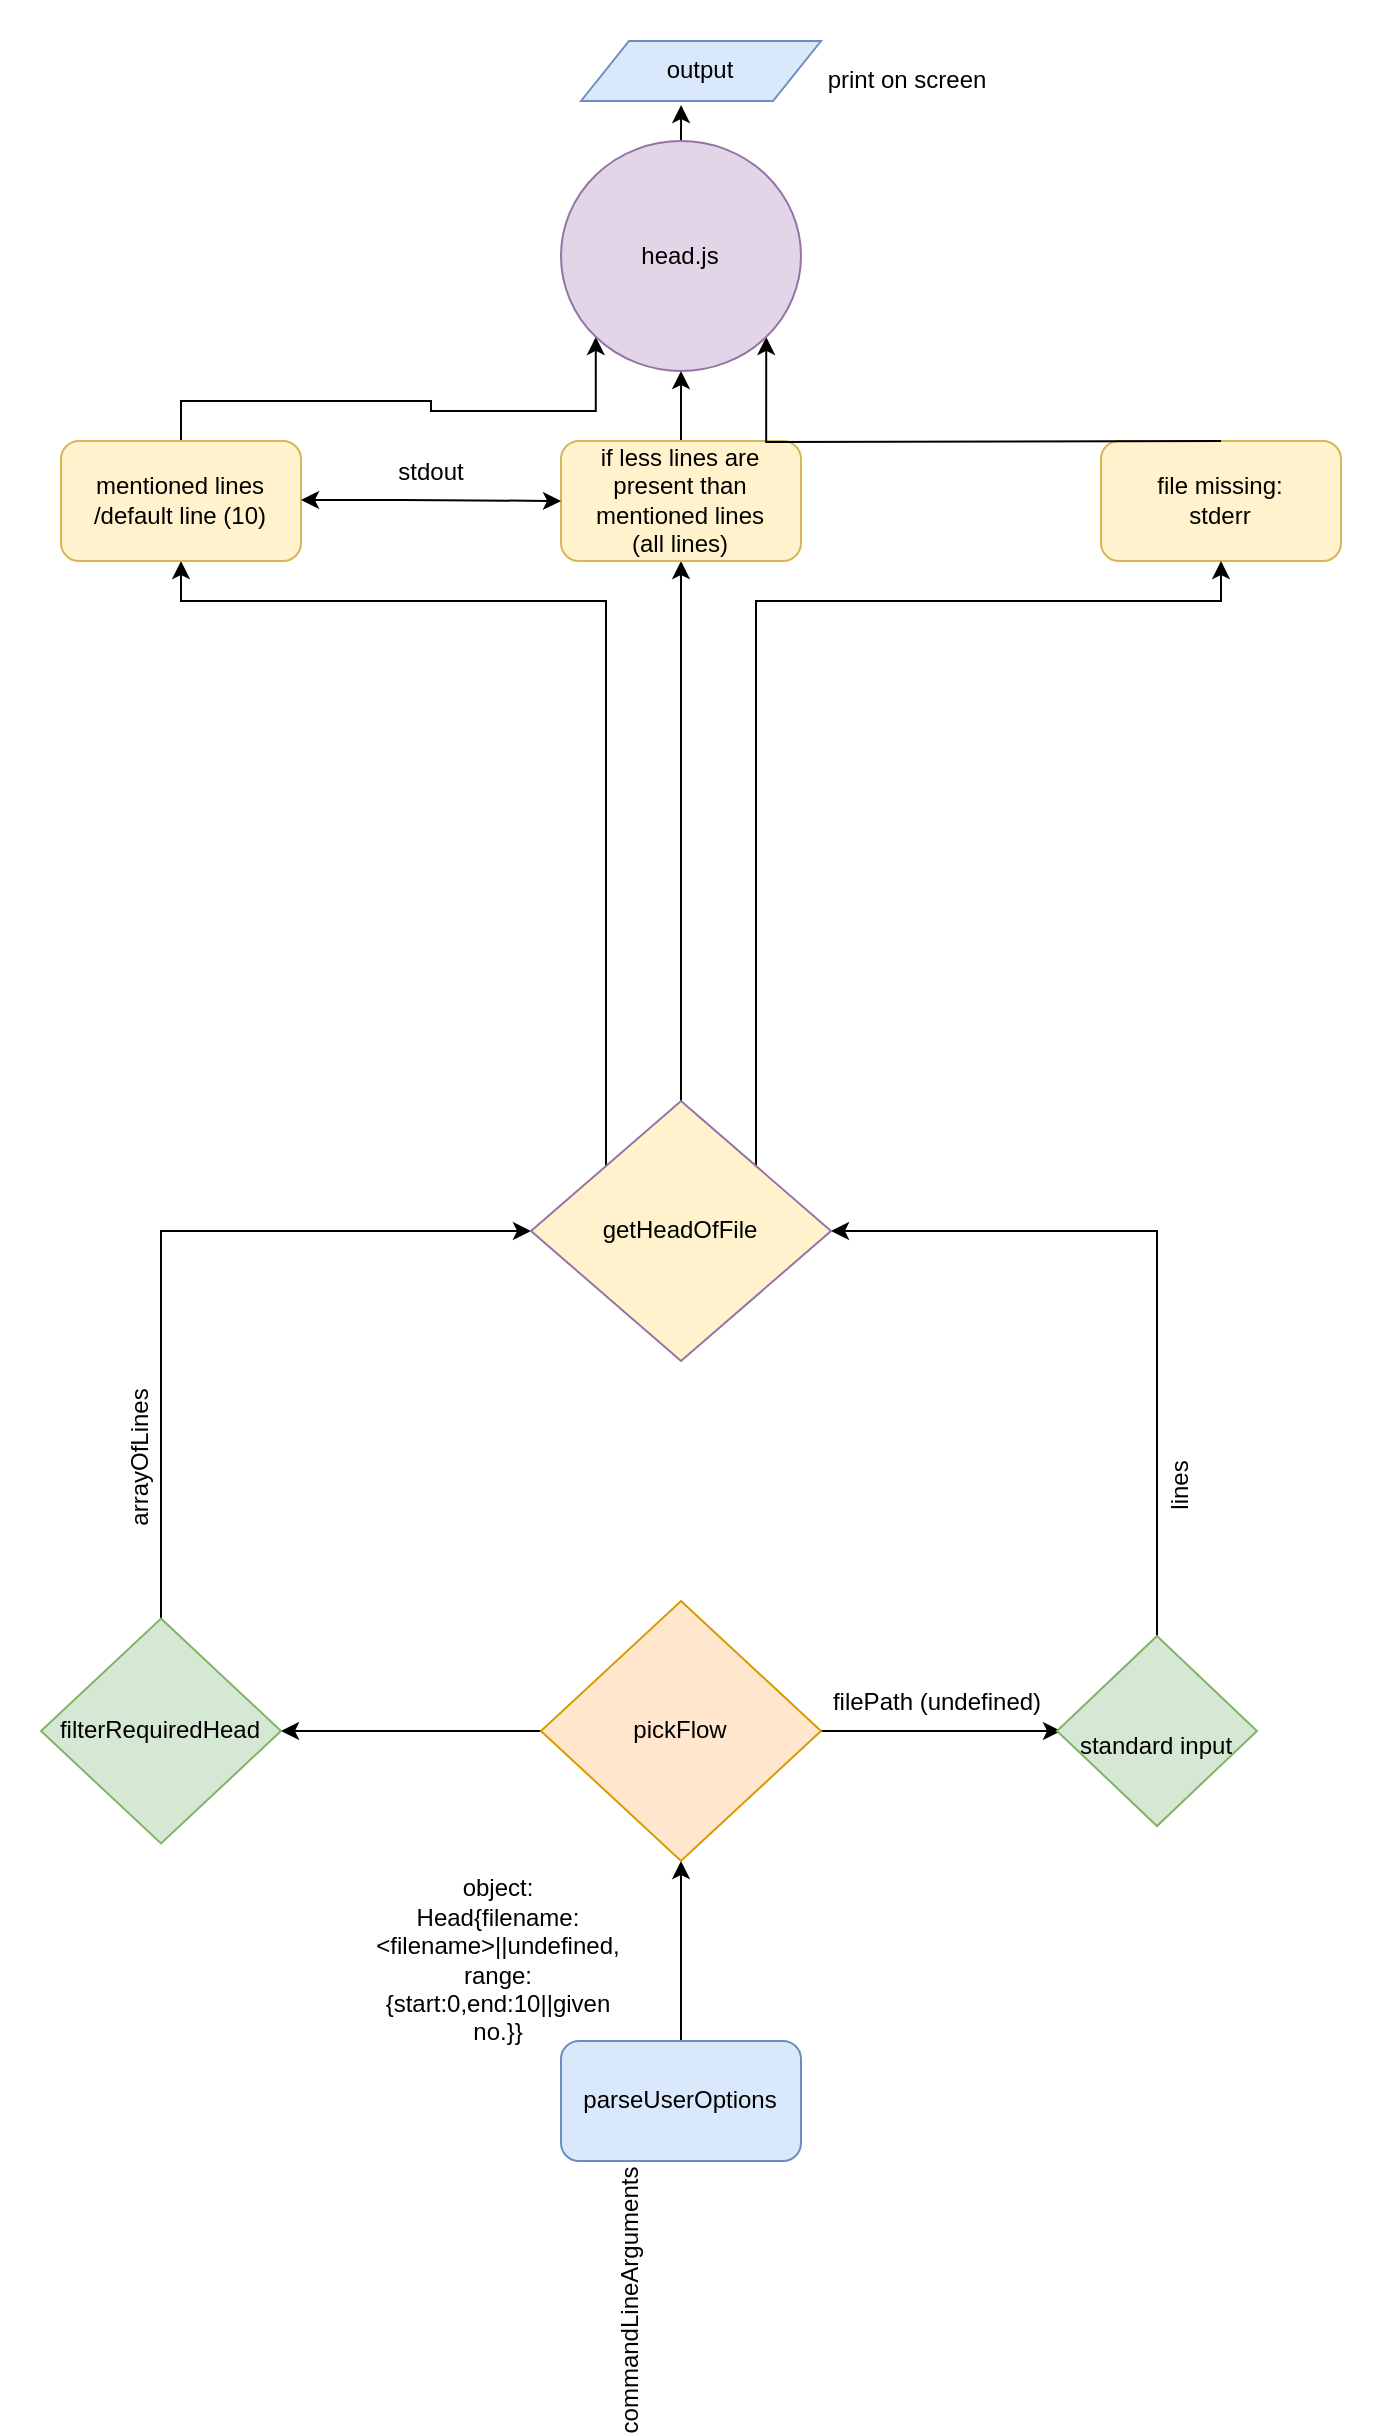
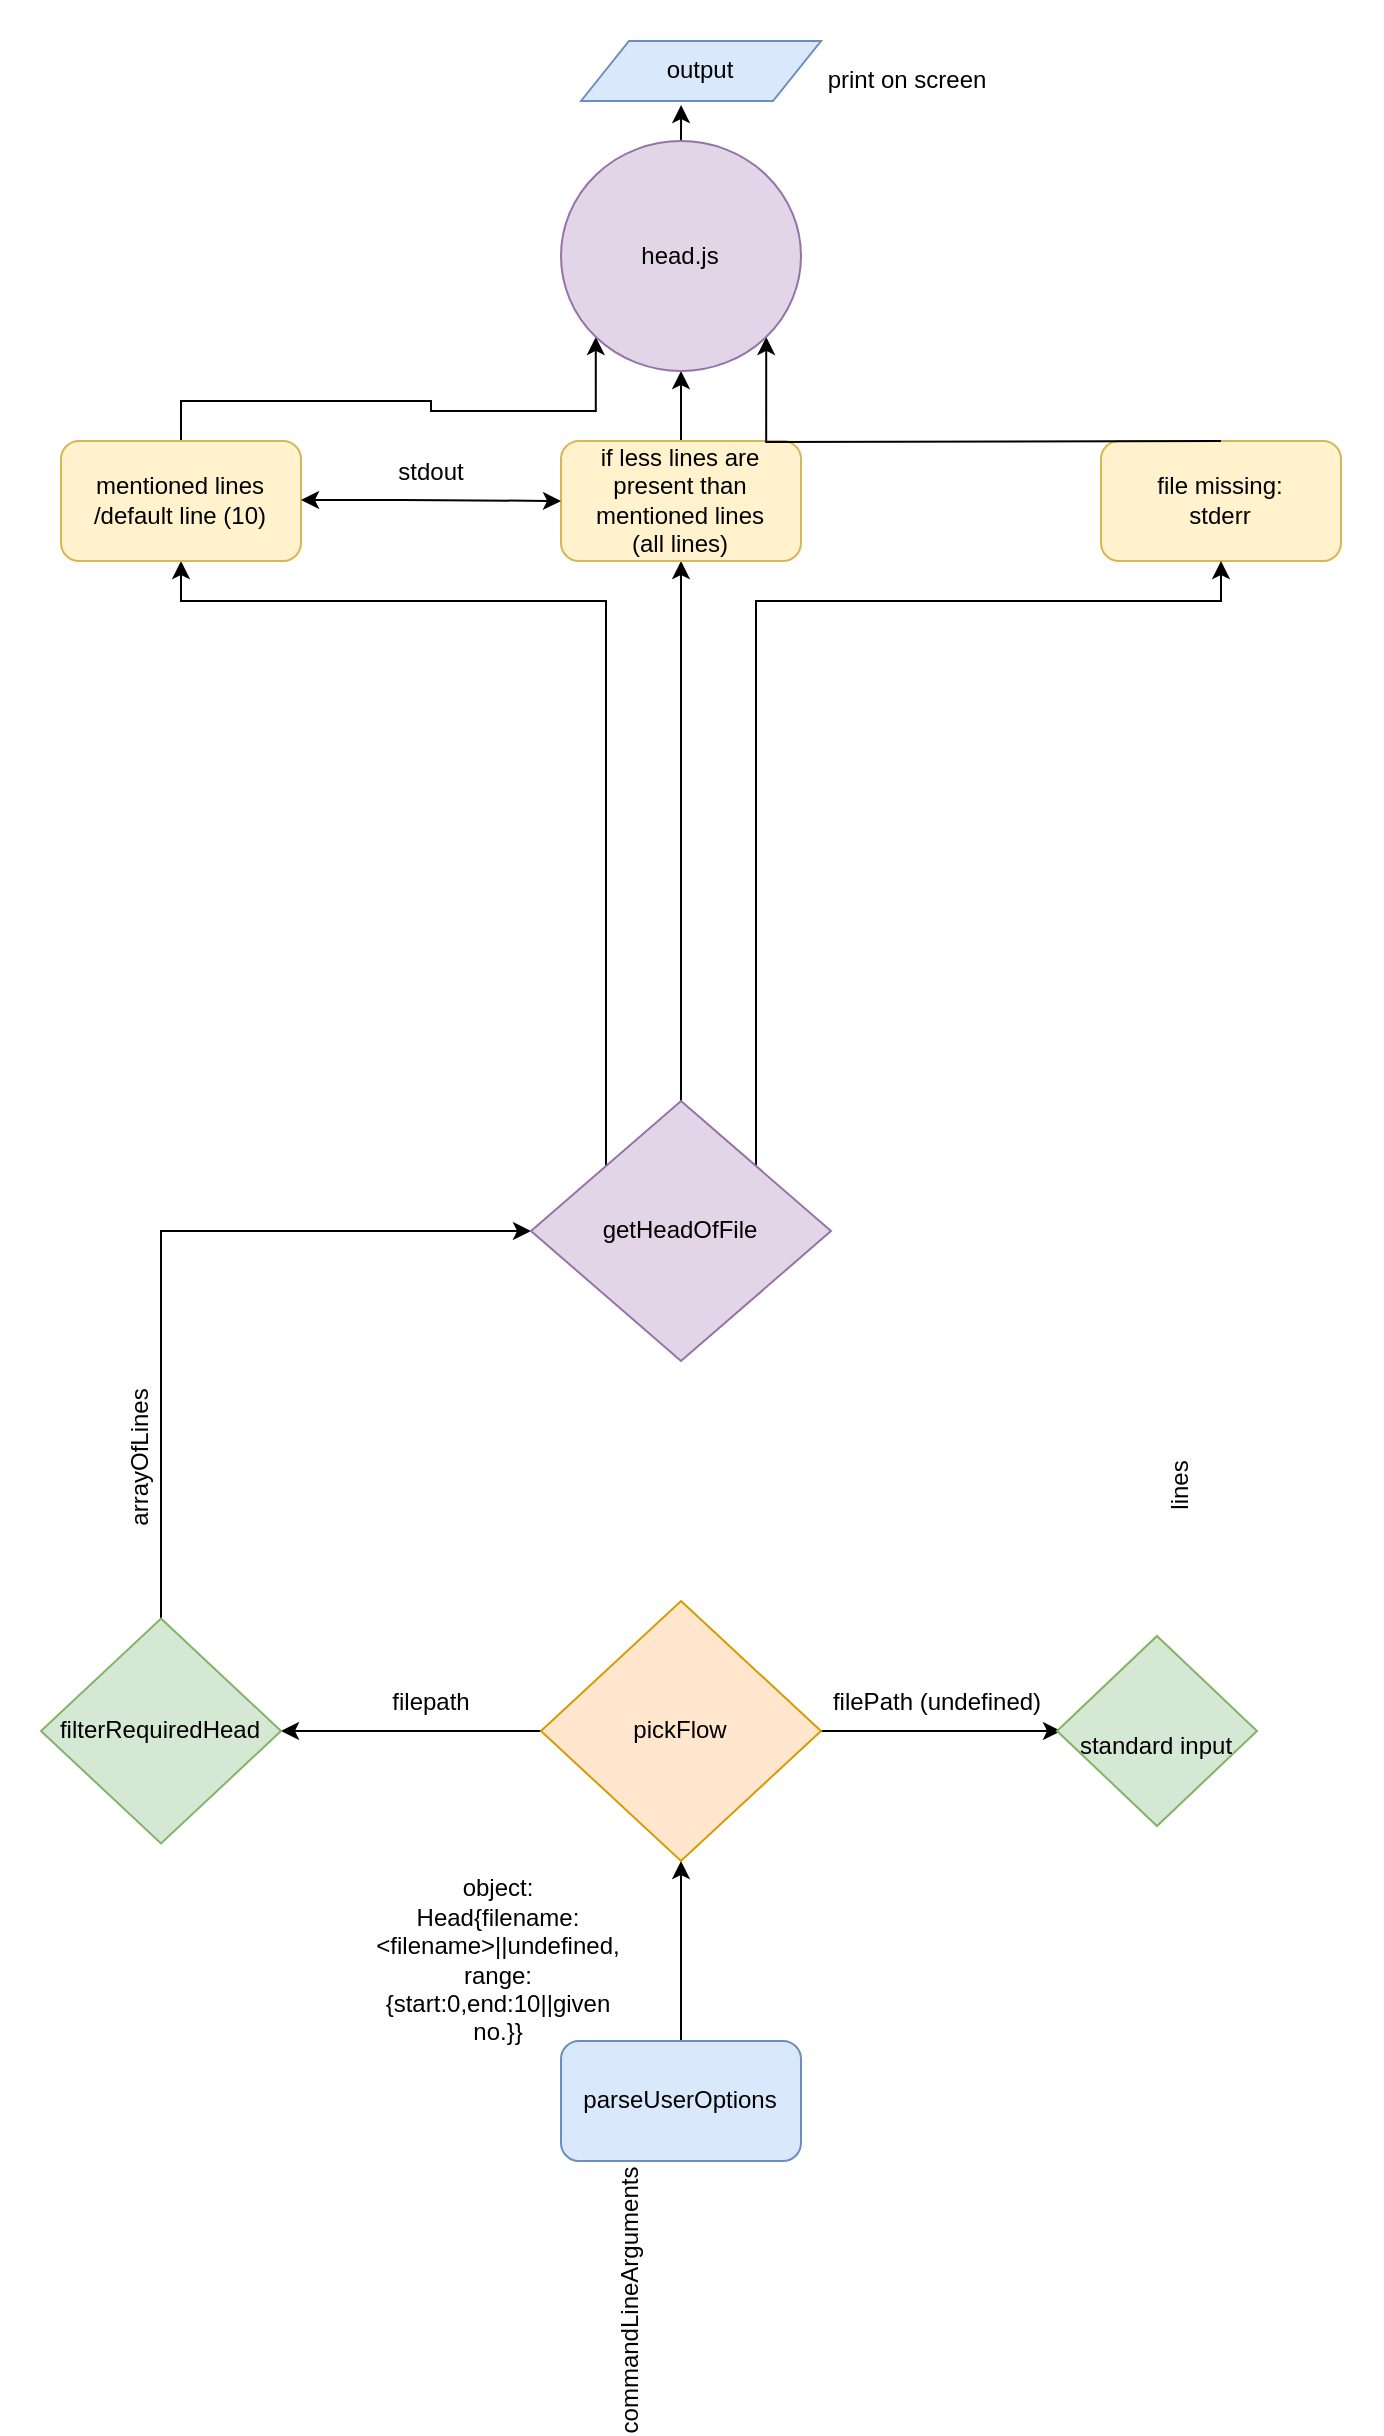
(681, 1231) -> (681, 1231)
(1157, 1277) -> none
none -> (431, 1703)
